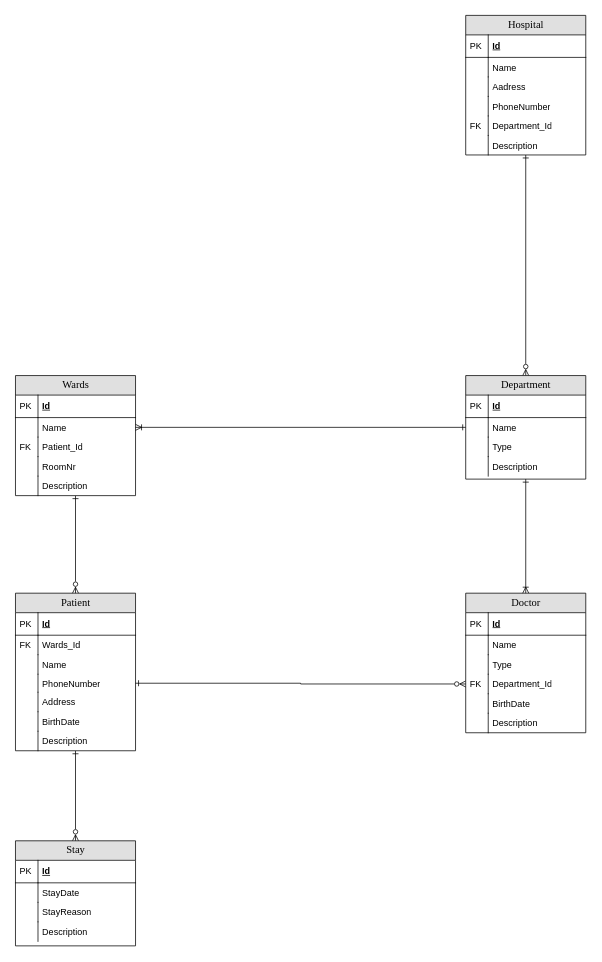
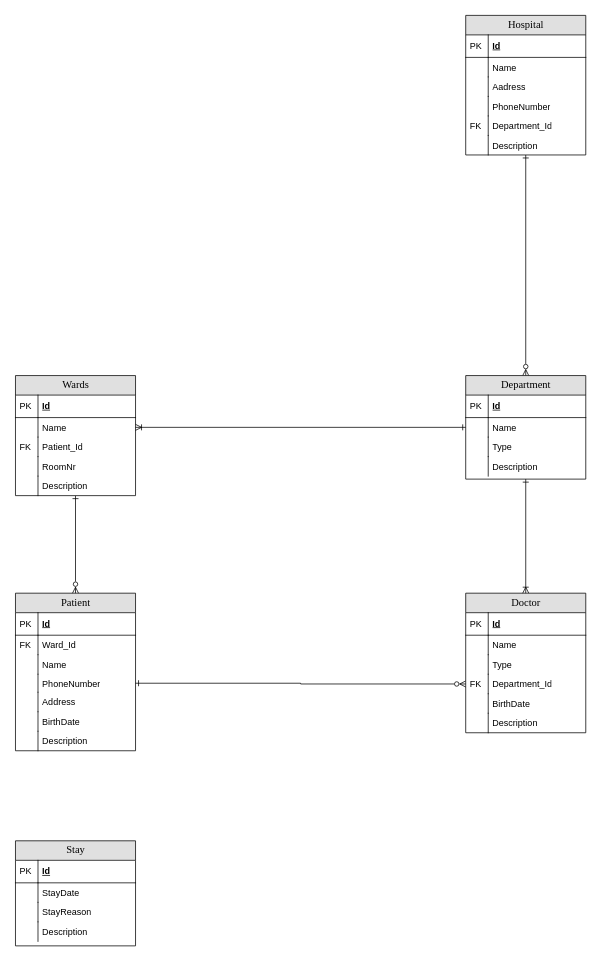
(63, 646) -> (60, 646)
(75, 791) -> none
